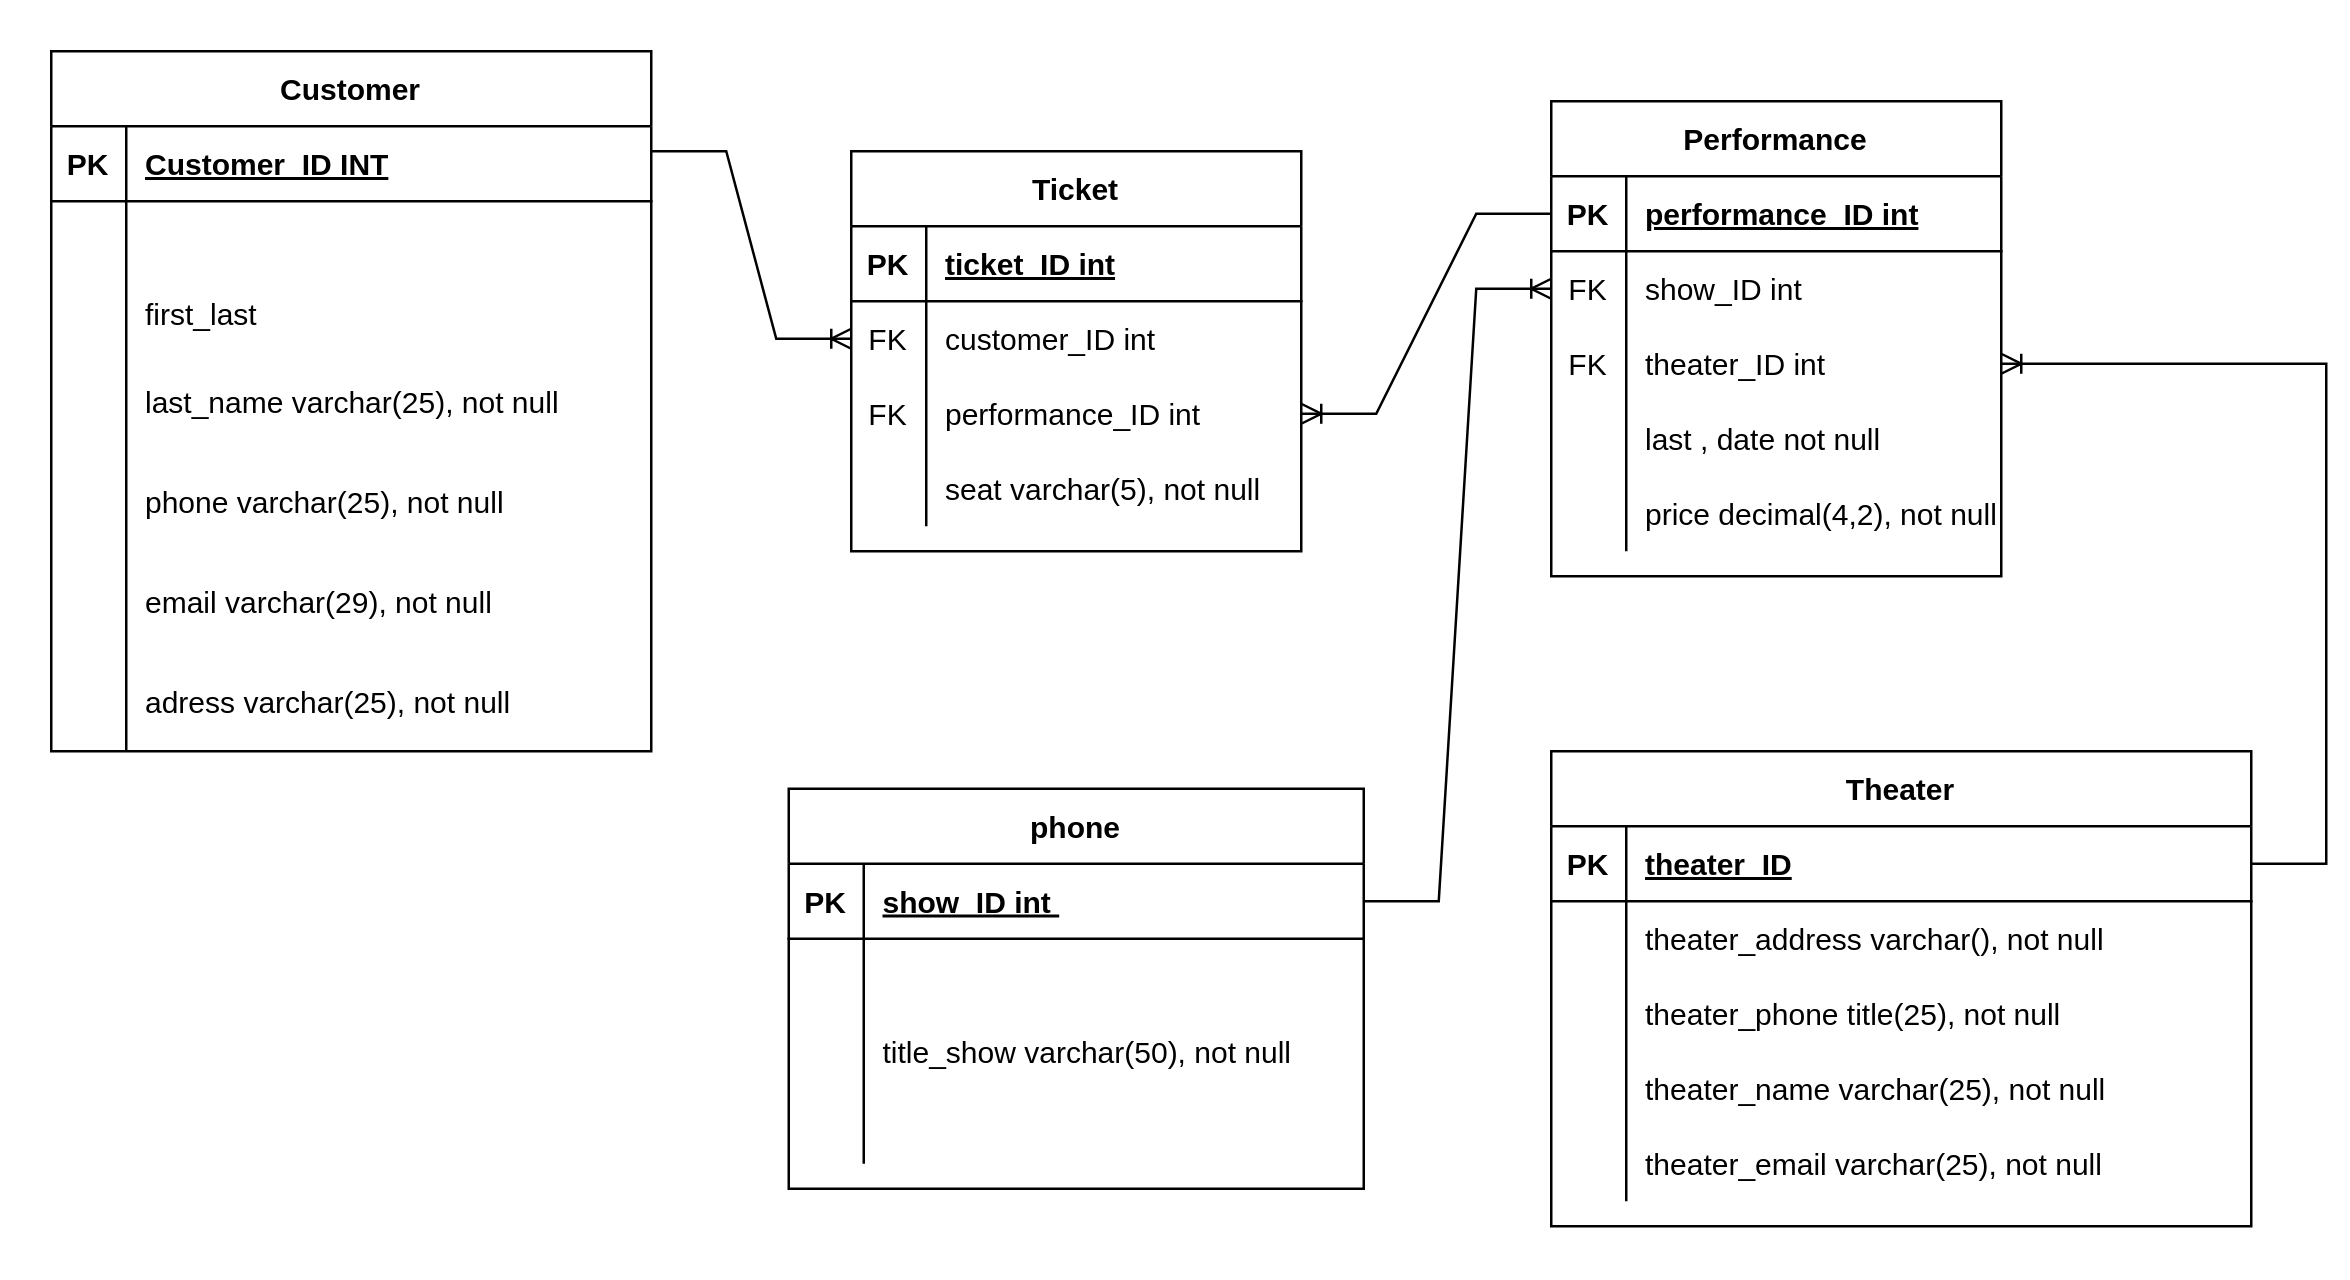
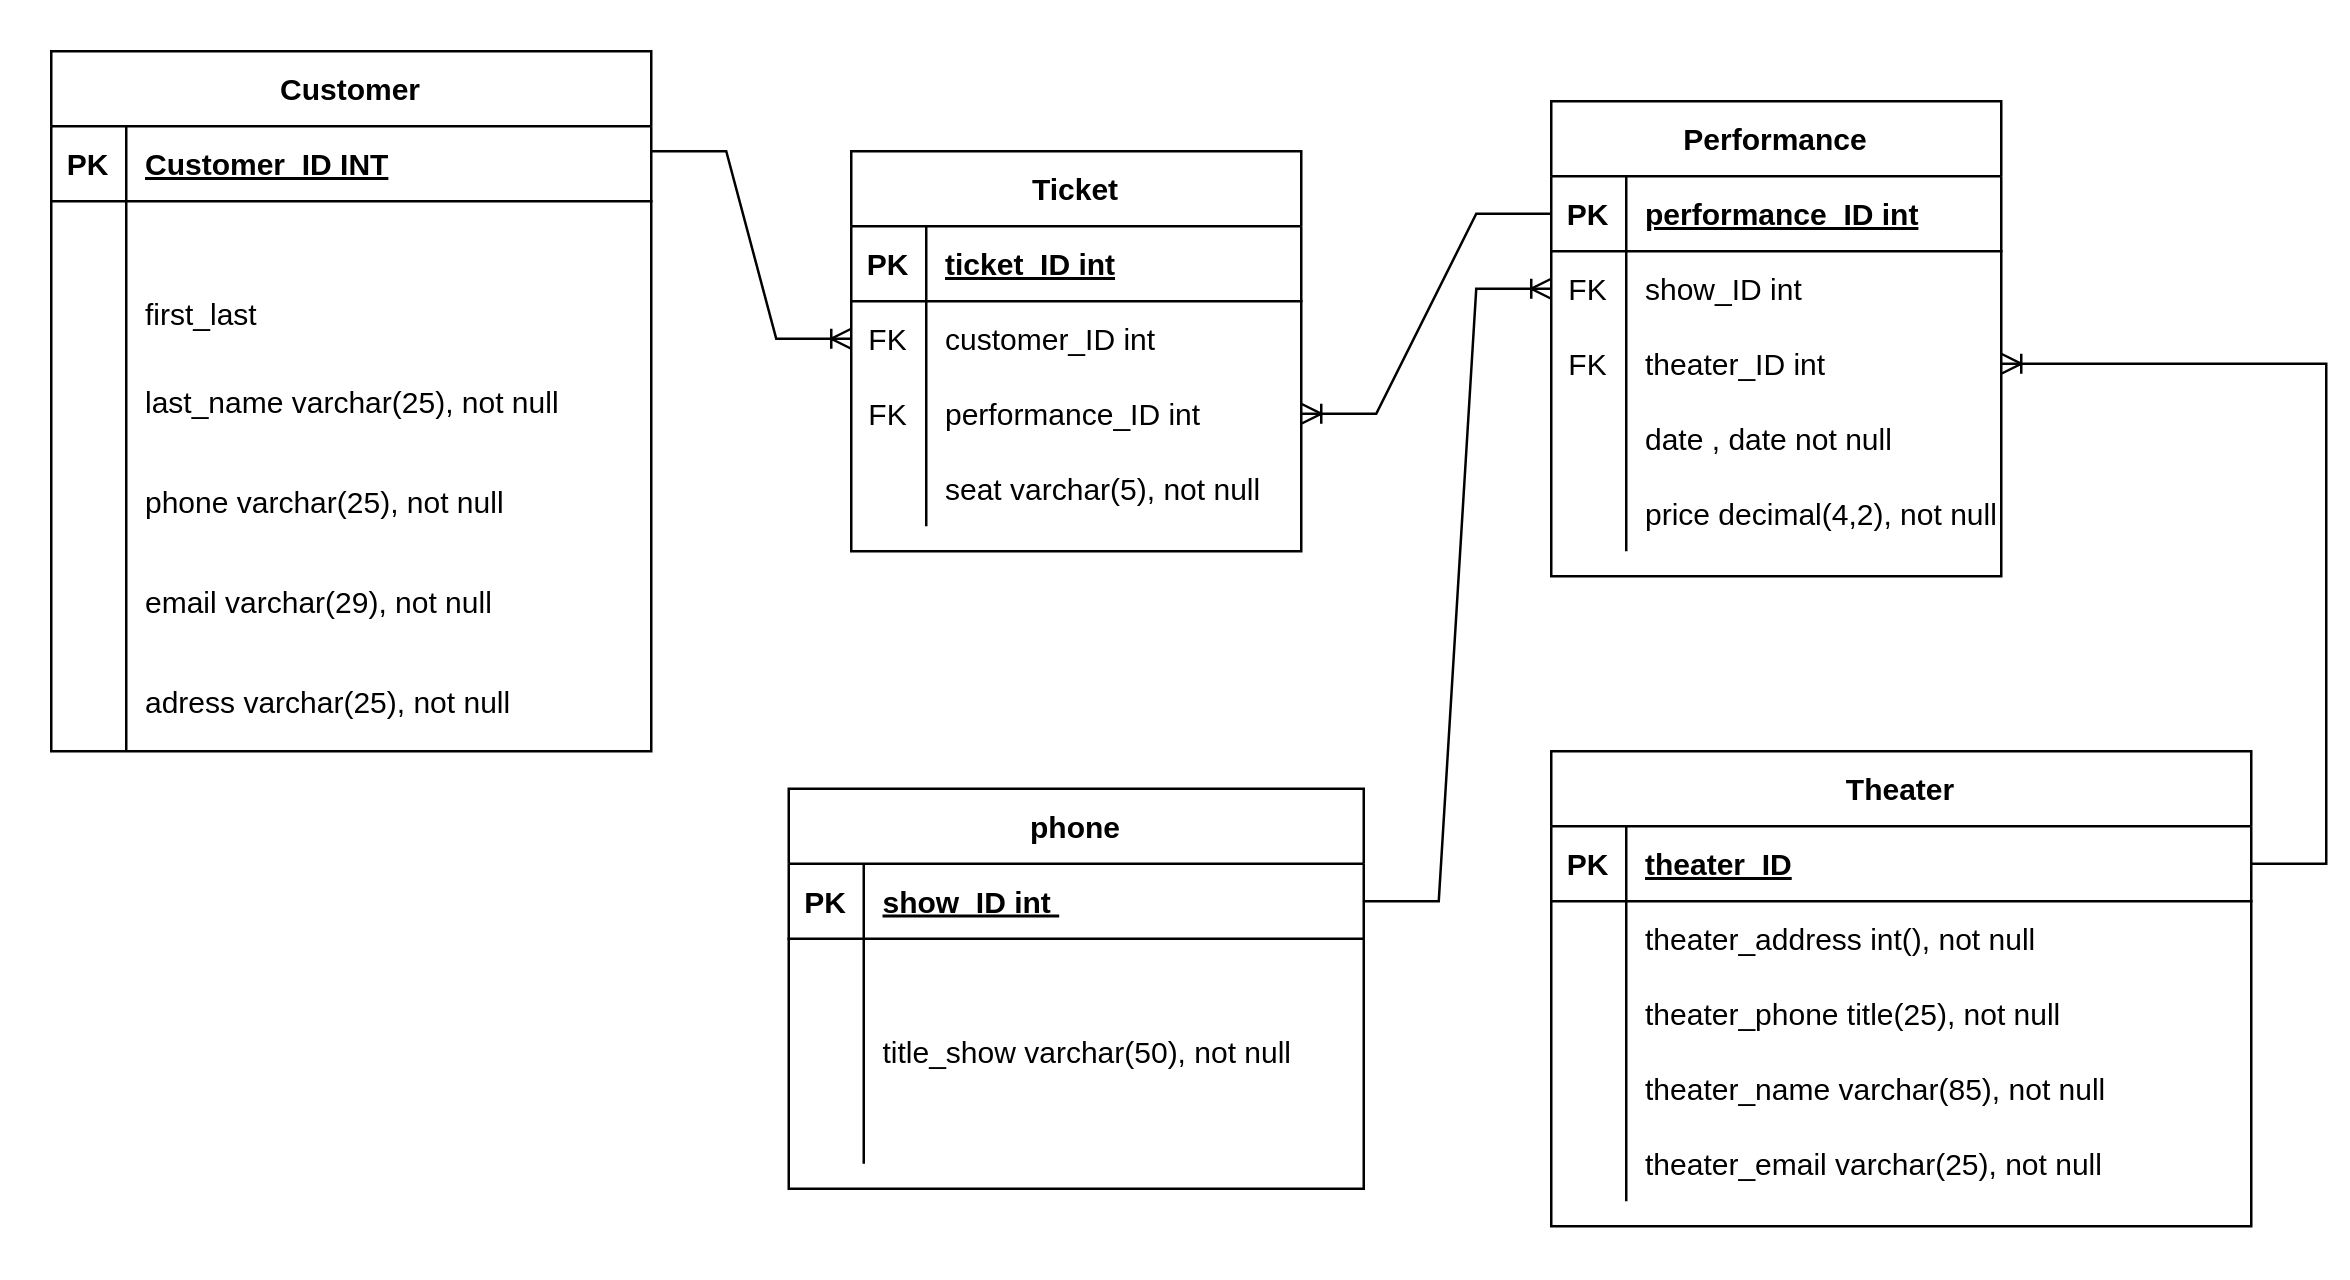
(1782, 440) -> (1786, 440)
(1916, 940) -> (1878, 940)
(1907, 1090) -> (1907, 1090)
